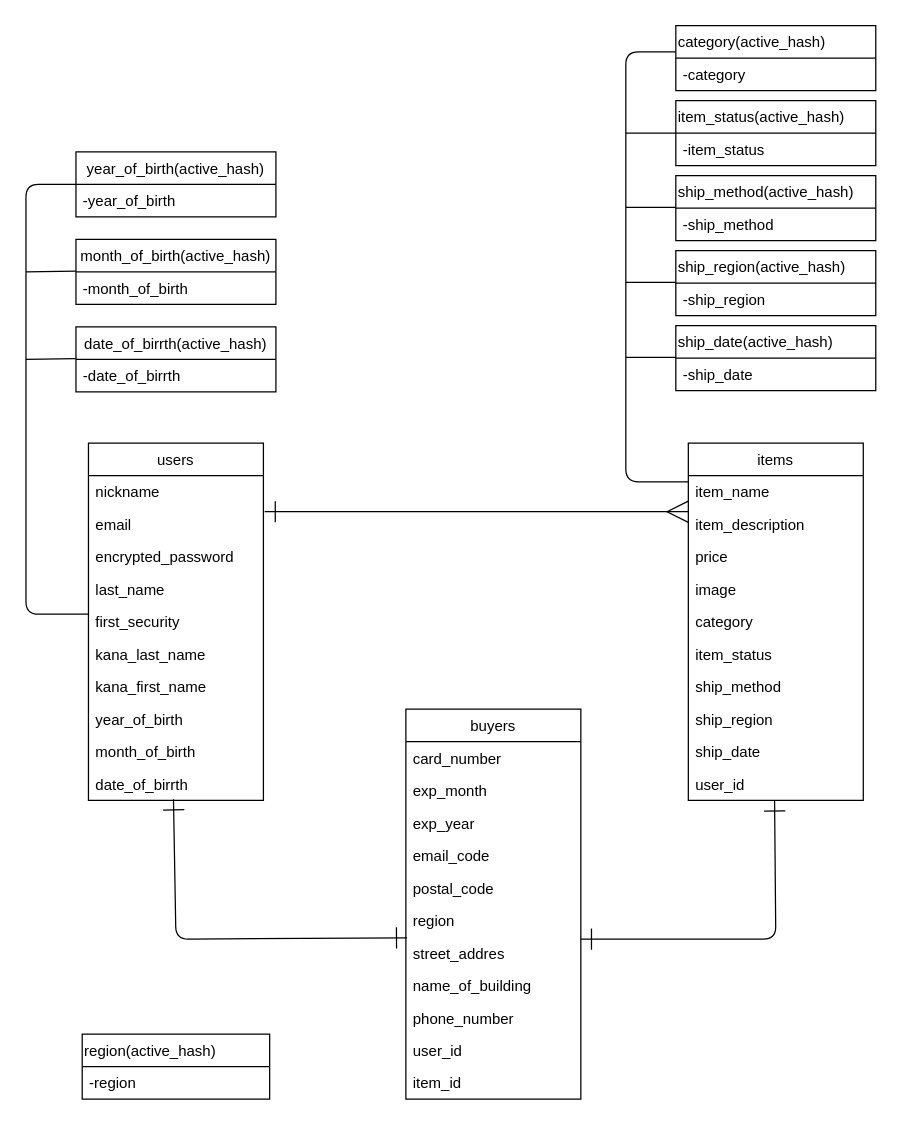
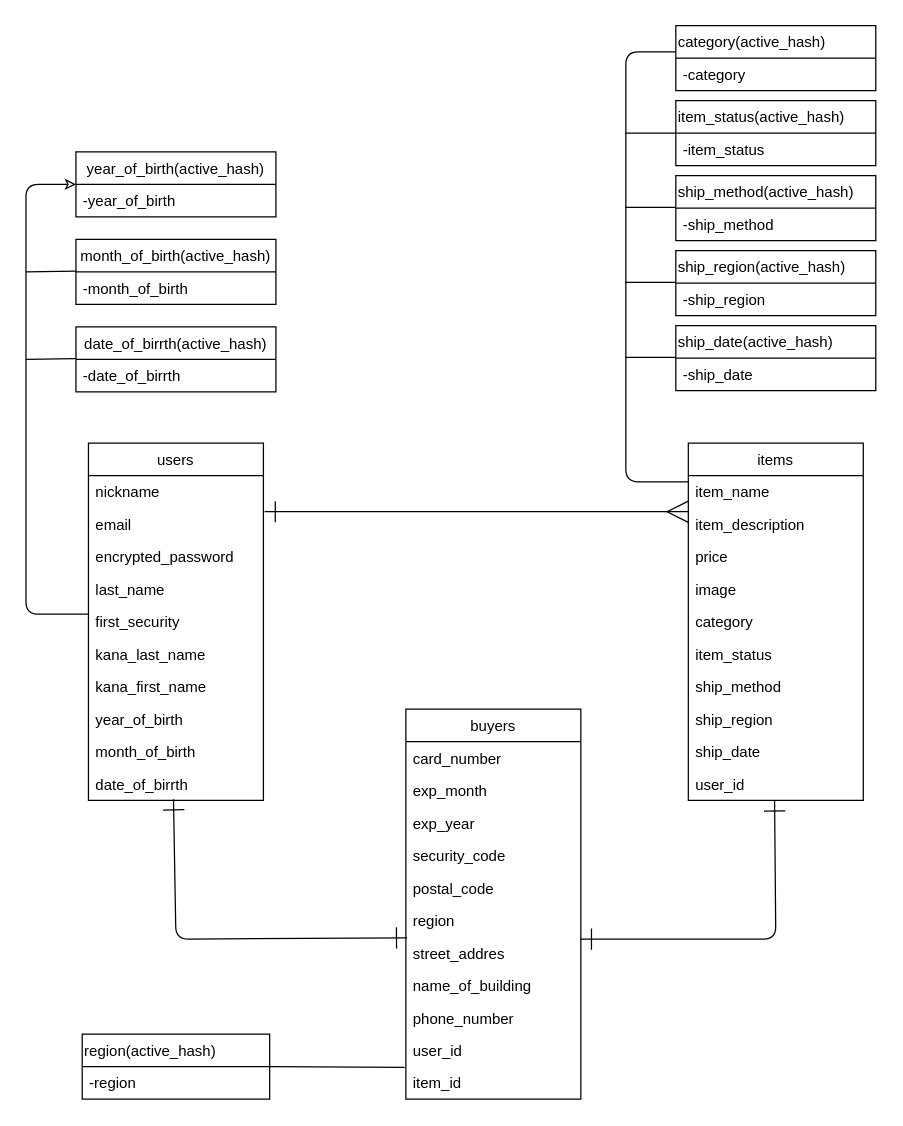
(68, 184) -> (66, 184)
(451, 856) -> (465, 856)
none -> (336, 1067)
